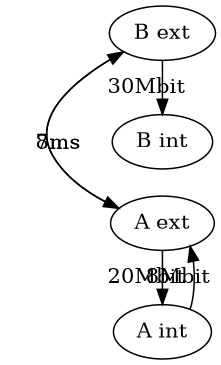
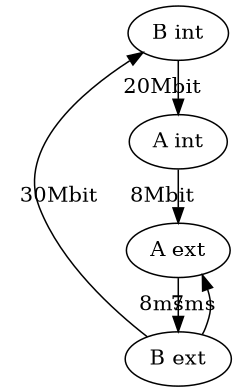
(162, 270) -> (178, 80)
